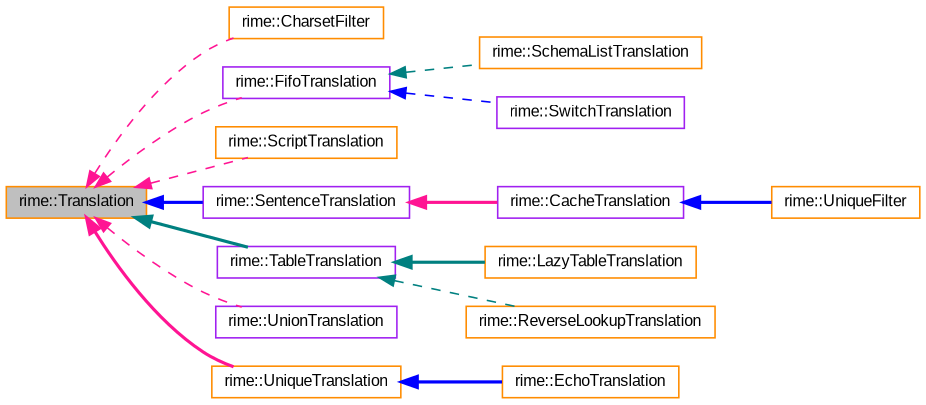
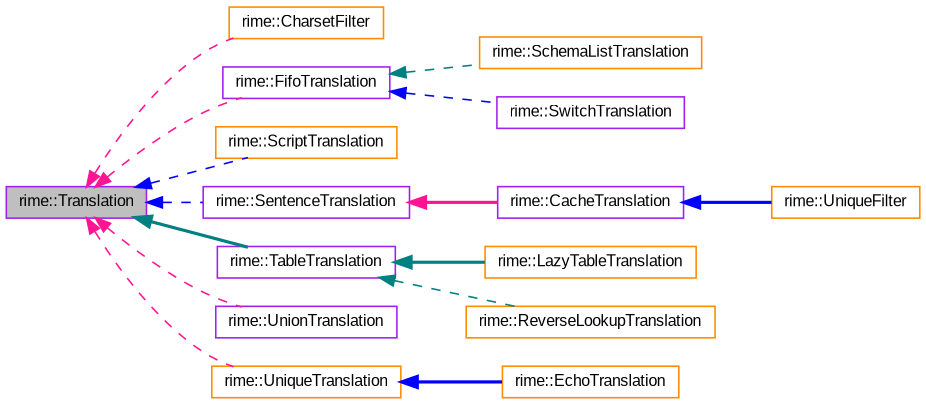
(199, 170) -> (199, 170)
(76, 202) -> (76, 202)
(183, 202) -> (183, 202)
(154, 310) -> (154, 310)
